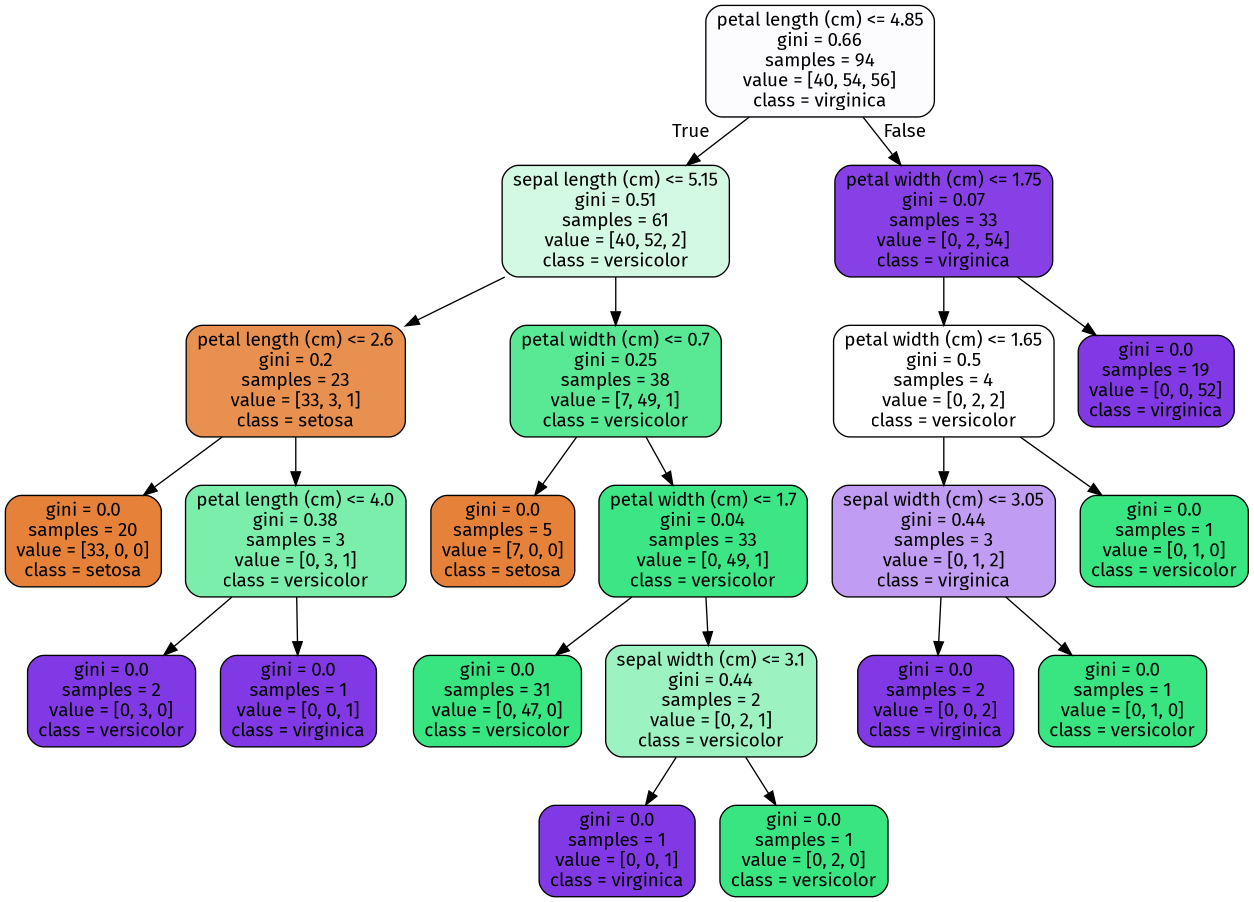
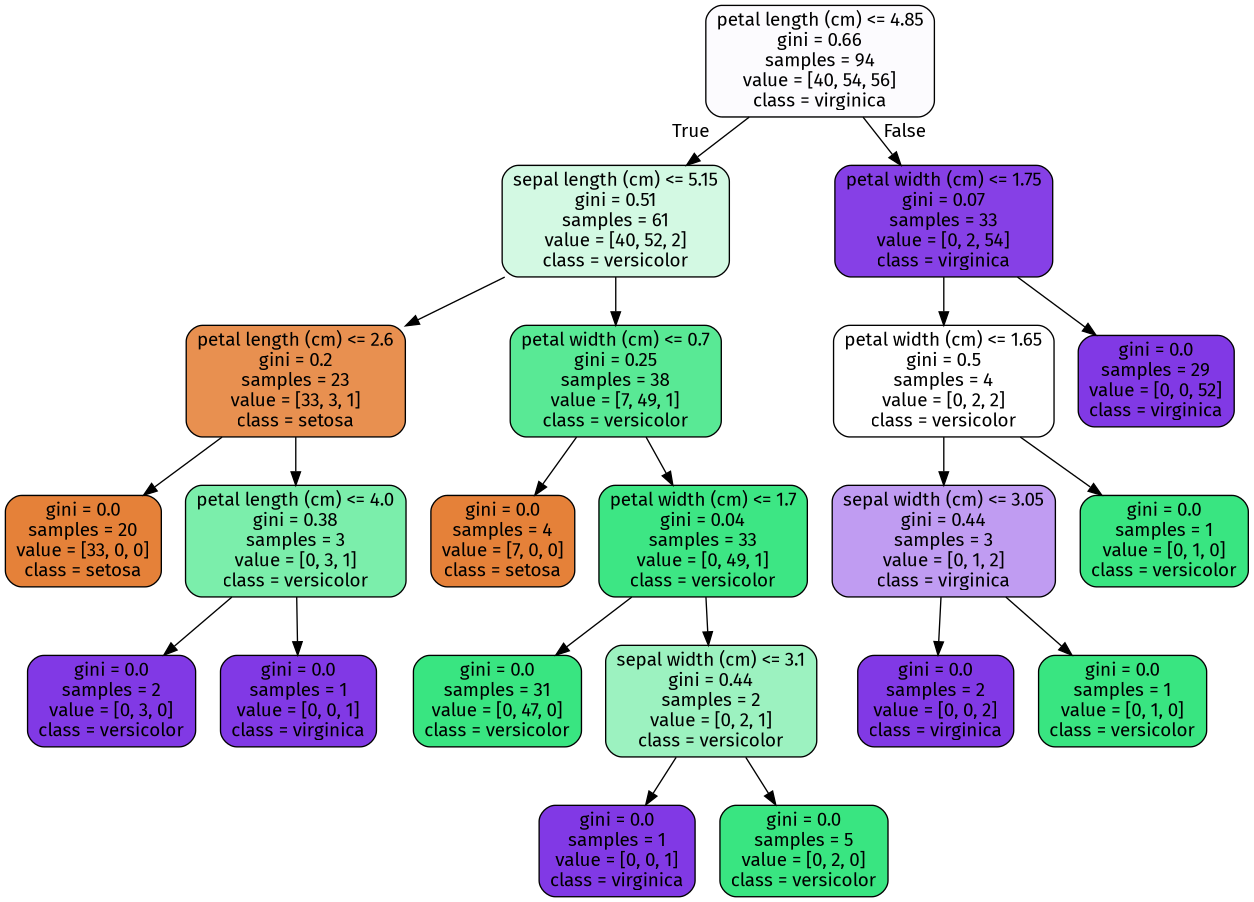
(1156, 381) -> (1156, 381)
(503, 541) -> (503, 541)
(804, 851) -> (804, 851)
